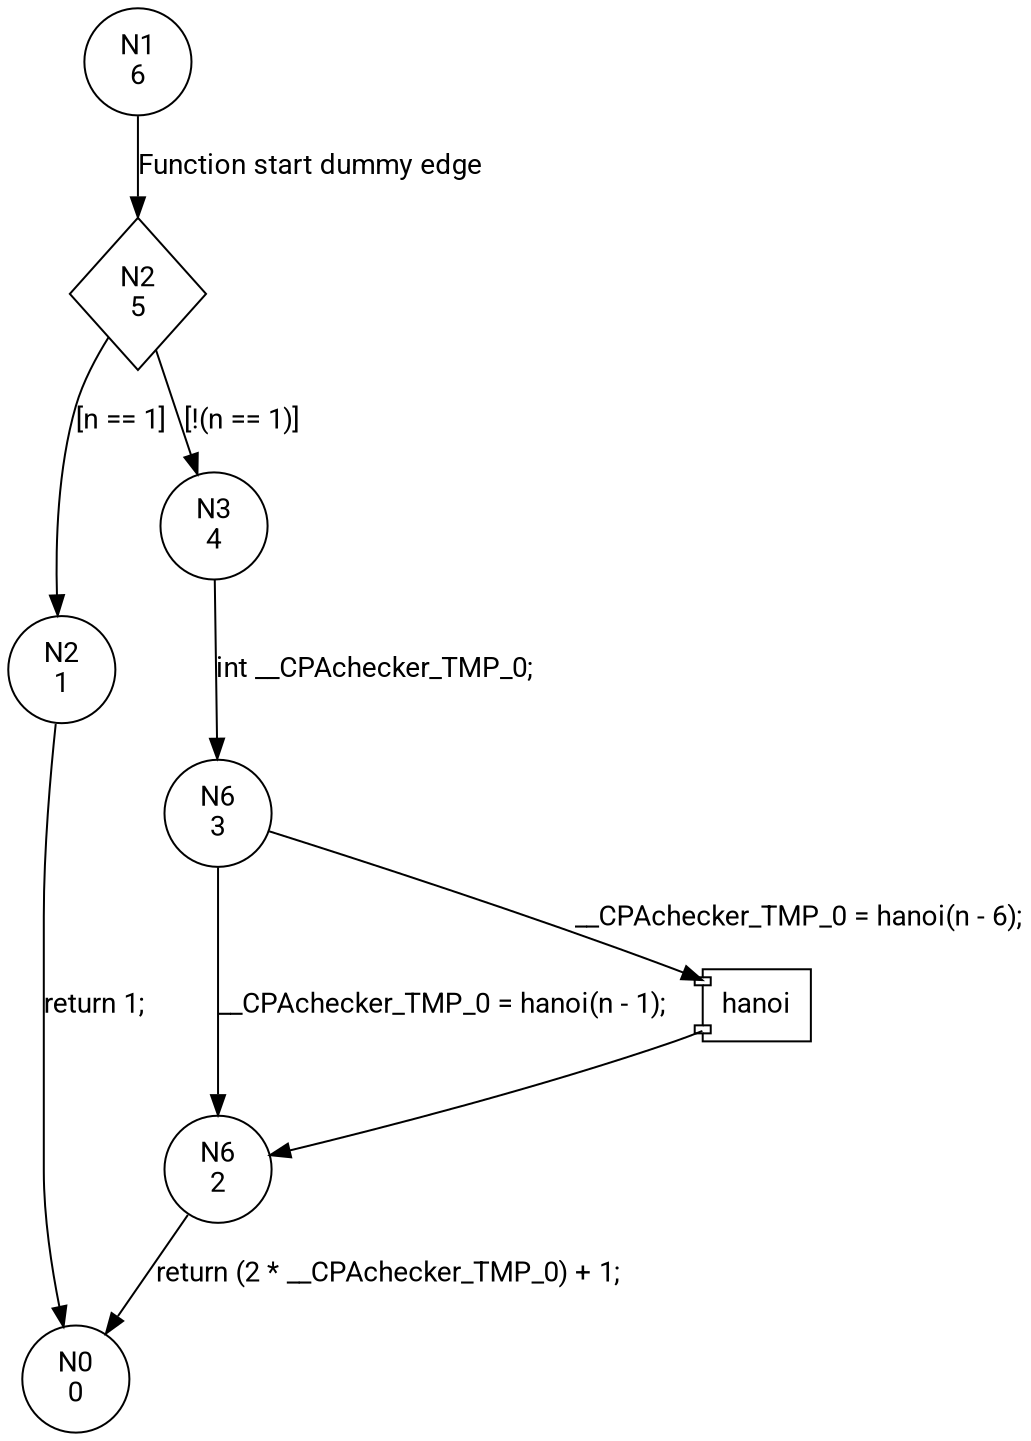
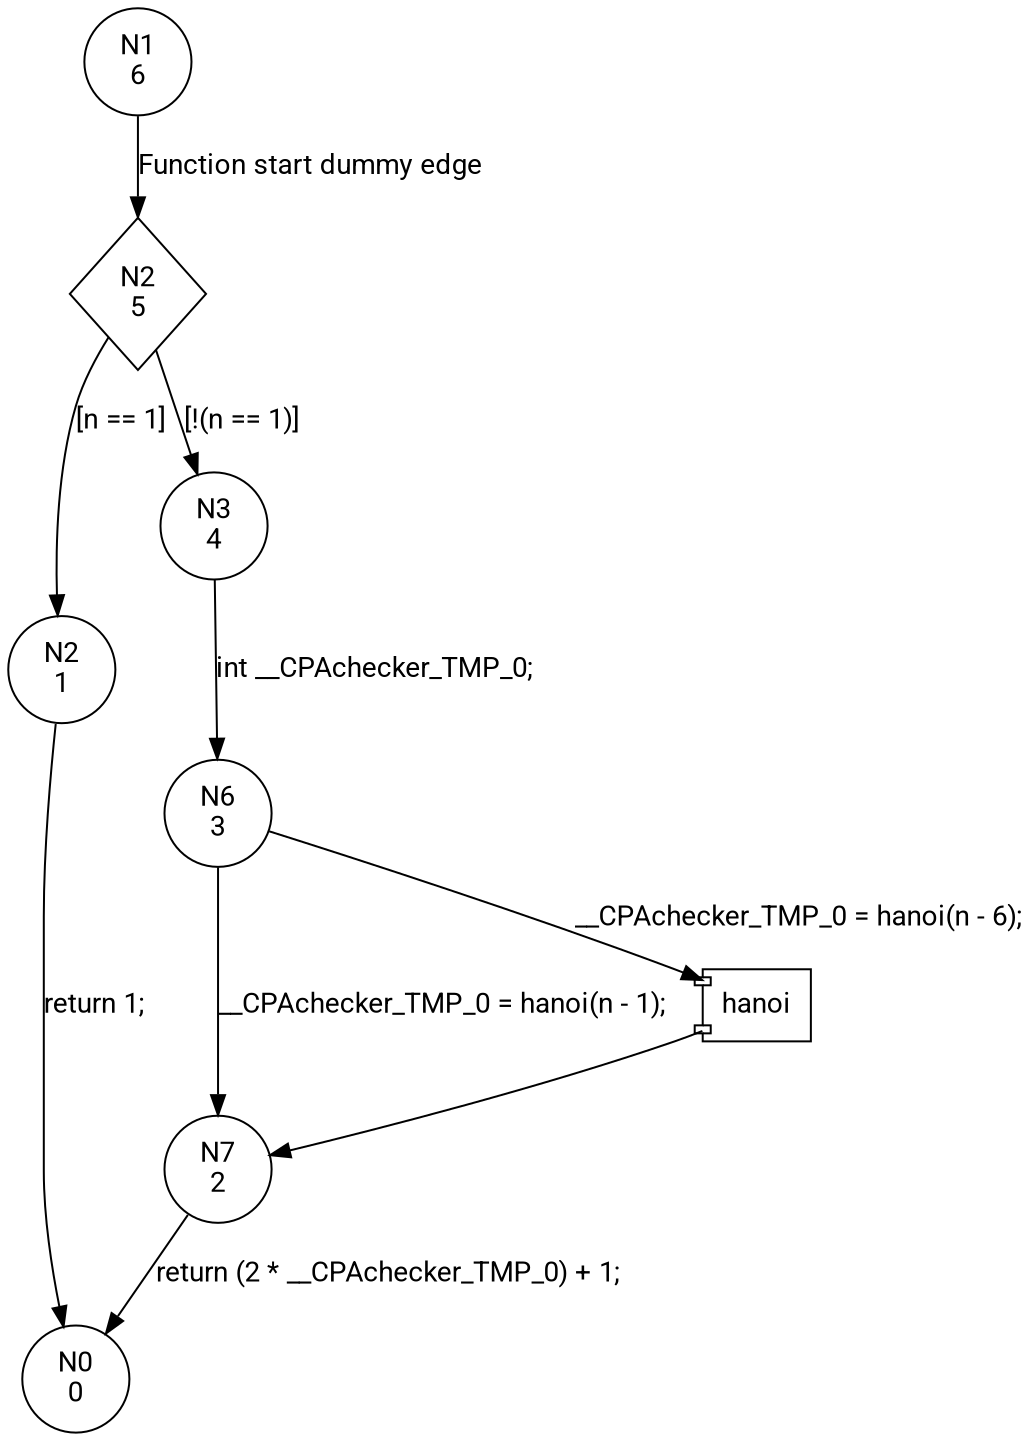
(218, 1169) -> (218, 1169)
